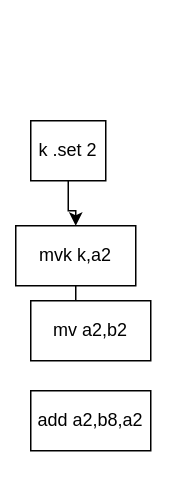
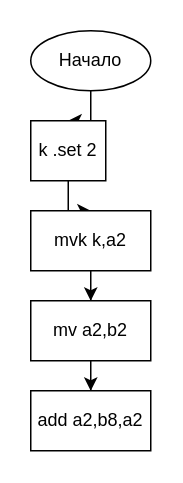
none -> (91, 61)
none -> (91, 112)
(76, 256) -> (91, 241)
none -> (91, 381)
